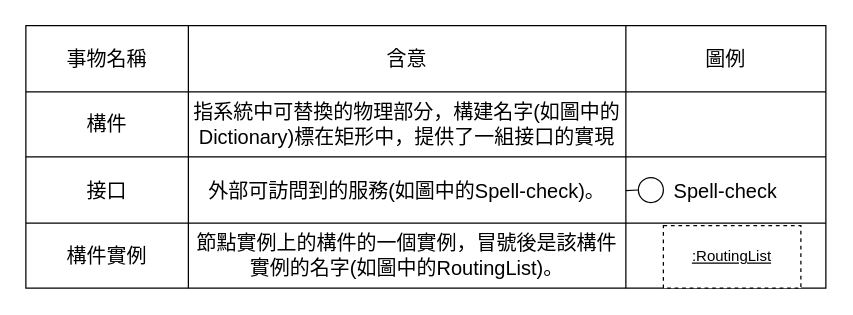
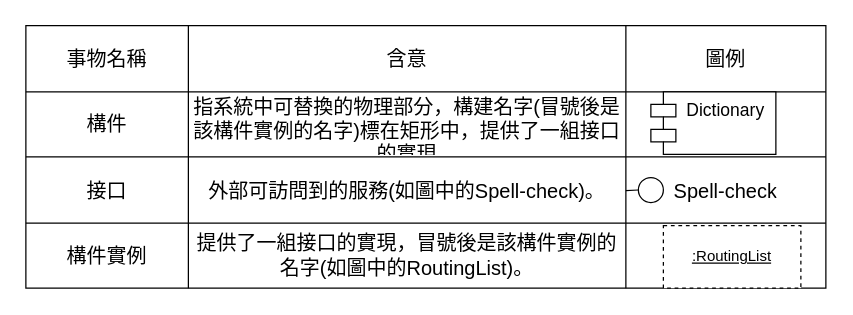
none -> (713, 123)
(407, 124) -> (407, 124)
(407, 256) -> (407, 256)
